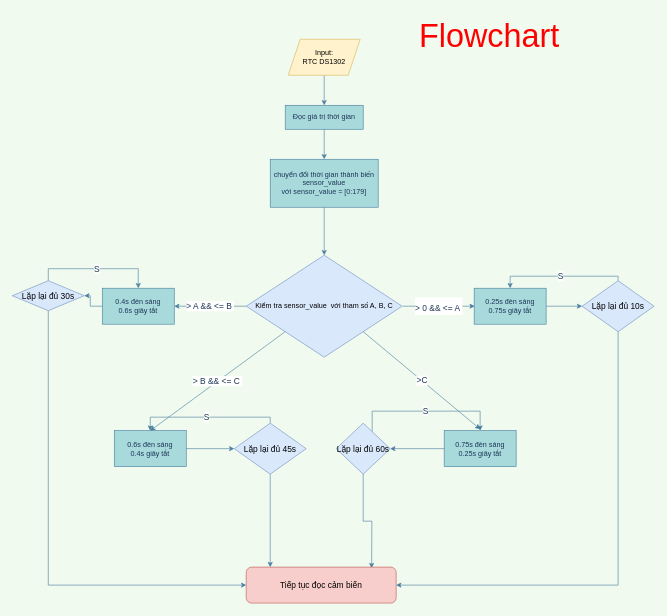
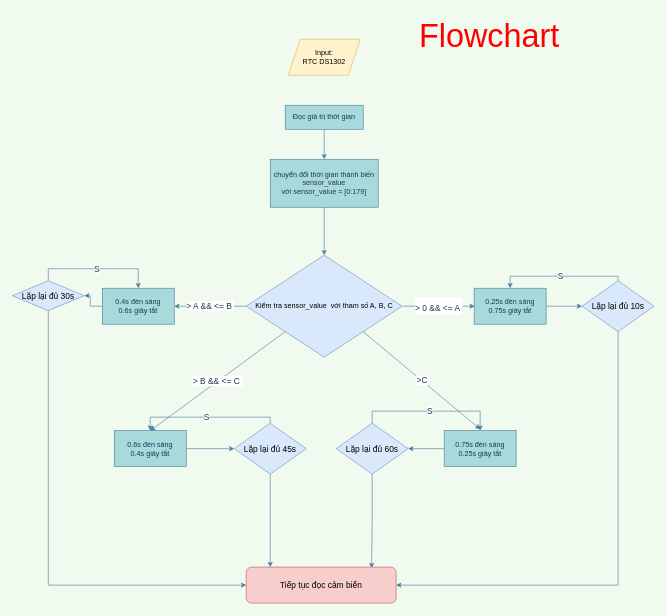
(324, 99) -> none
(363, 449) -> (372, 449)
